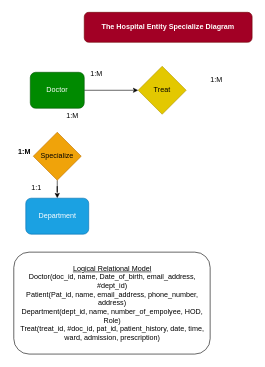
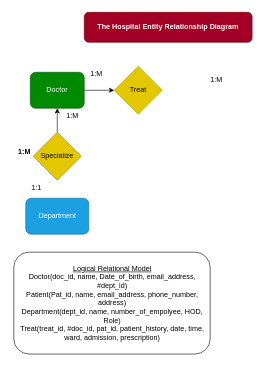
(168, 27) -> (168, 27)
(162, 90) -> (138, 90)
(57, 156) -> (57, 156)
(57, 189) -> (57, 113)
